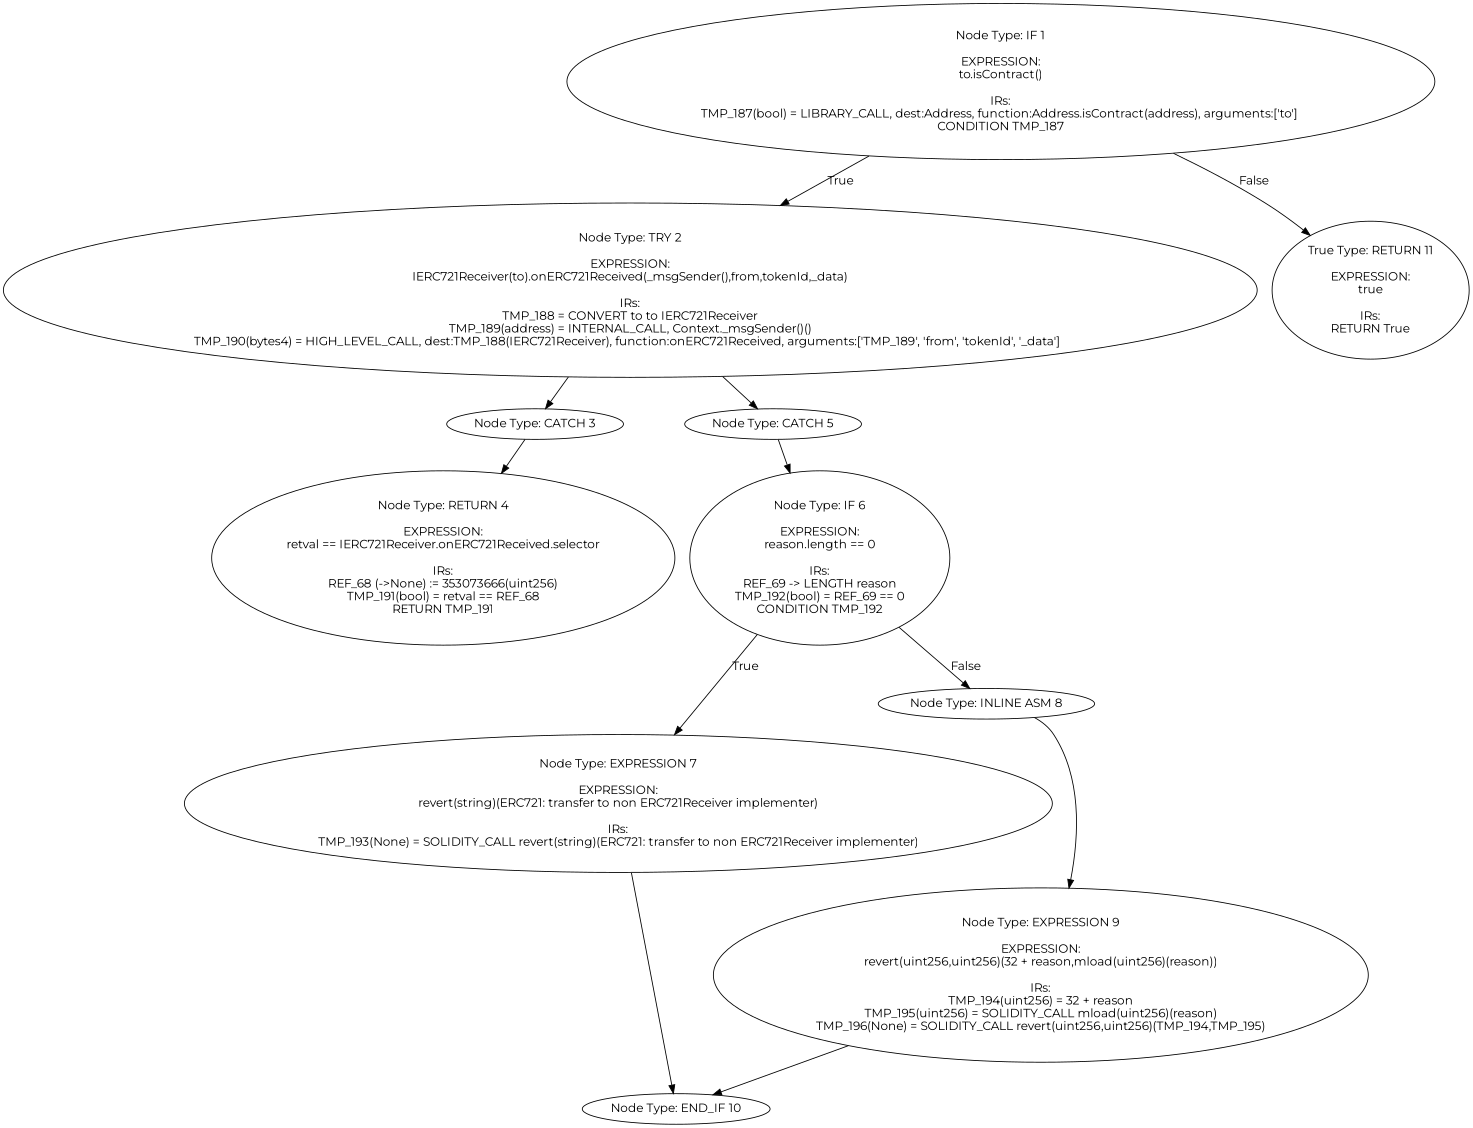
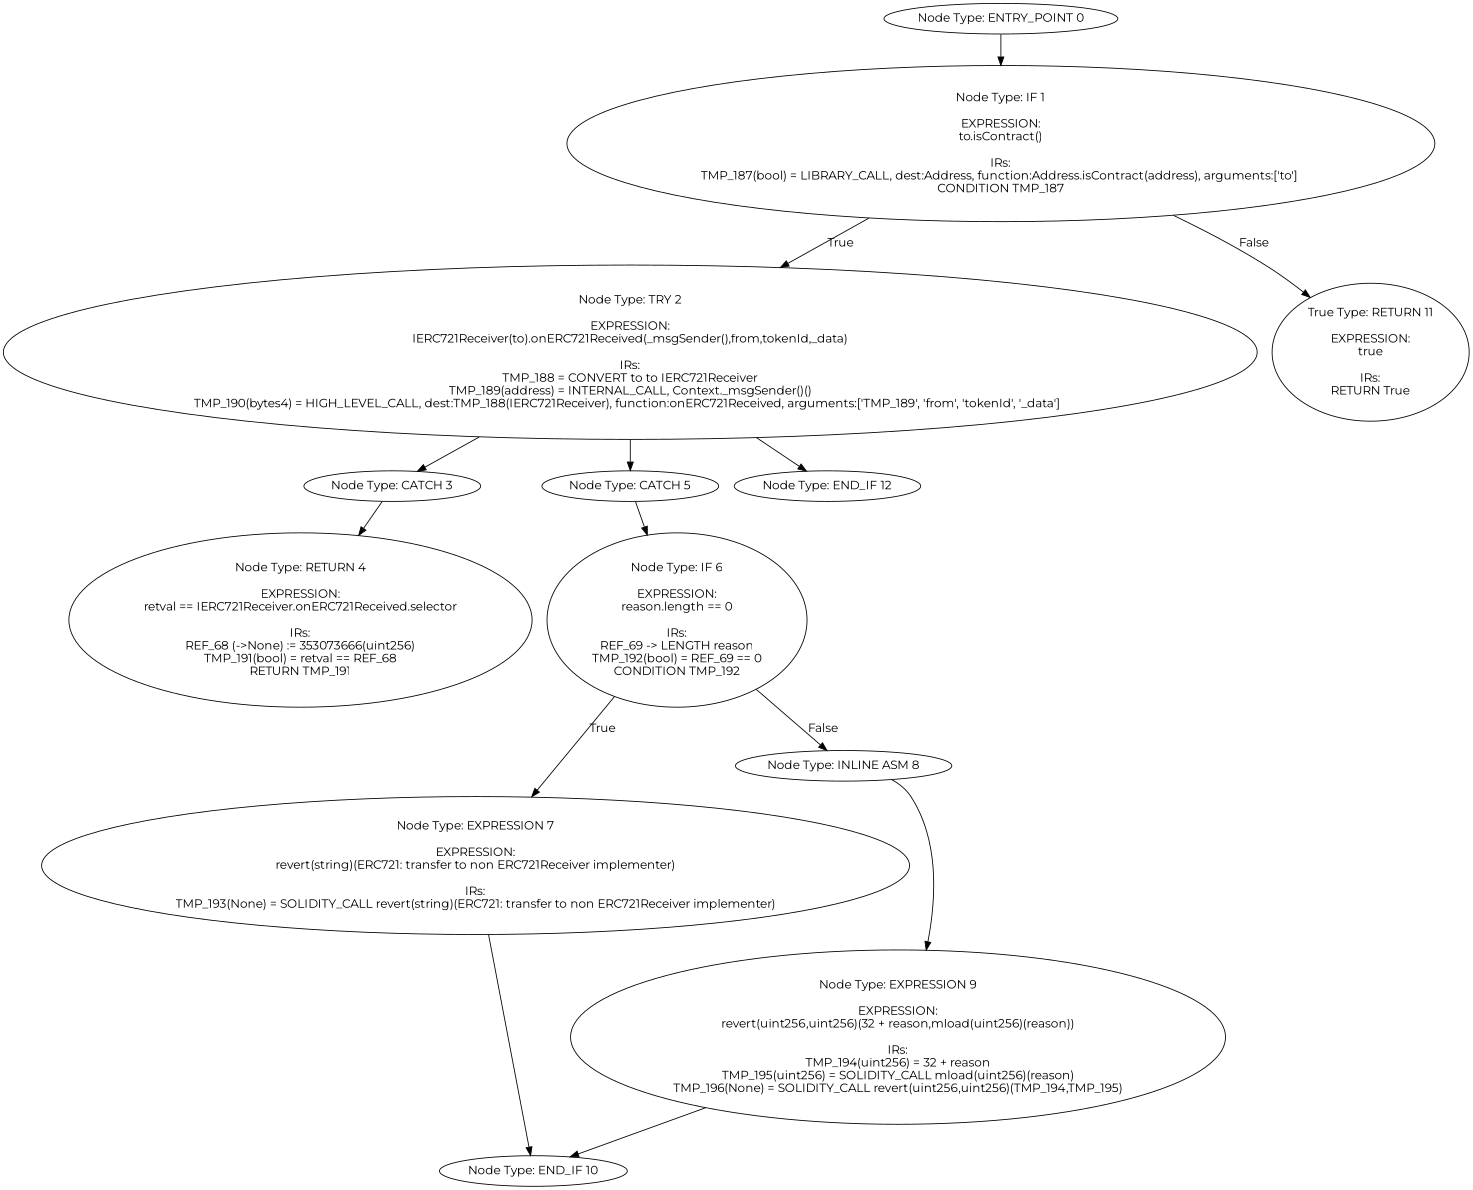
none -> (1001, 19)
none -> (827, 486)
